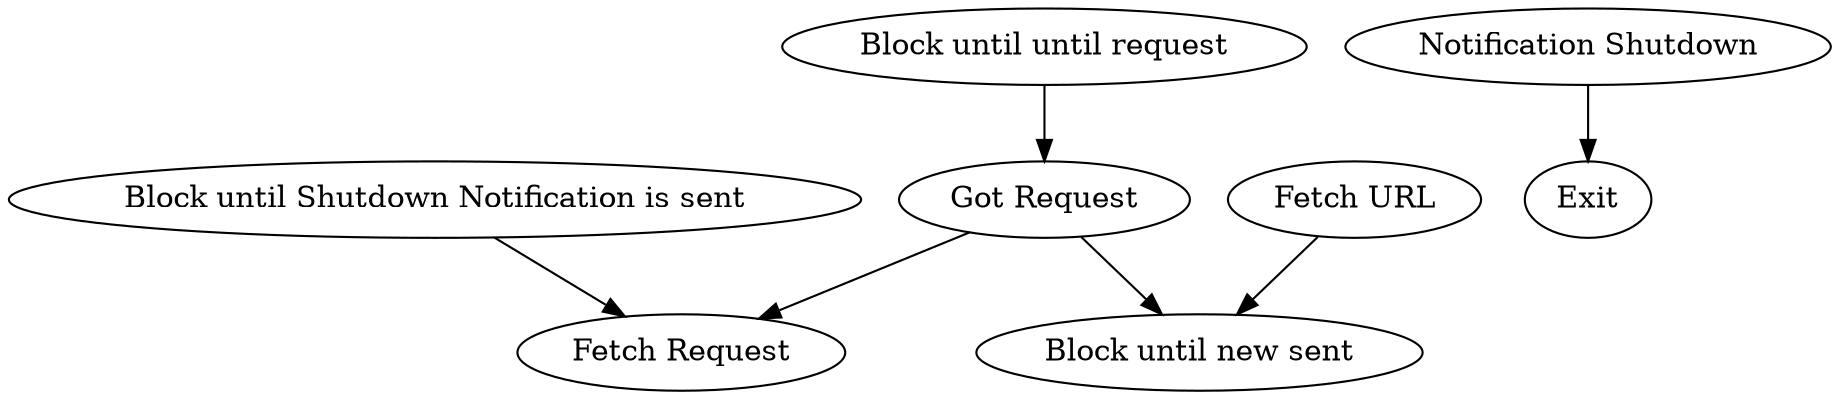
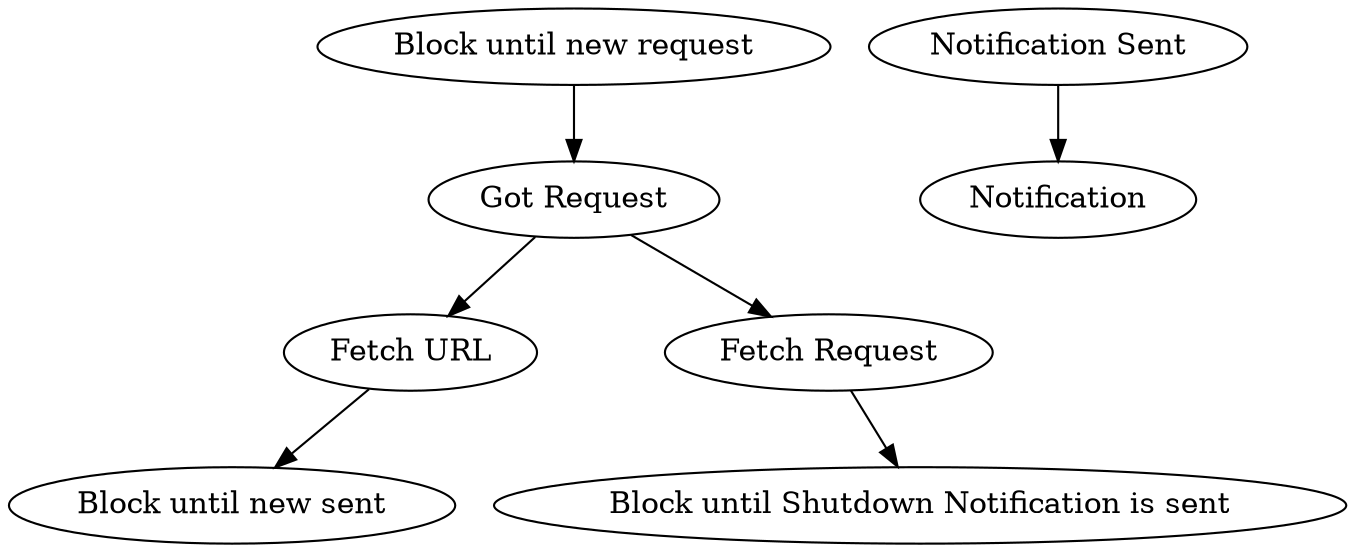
(1044, 47) -> (574, 47)
(1588, 47) -> (1058, 47)
(1588, 200) -> (1058, 200)
(1114, 268) -> (500, 269)
(550, 271) -> (869, 419)
